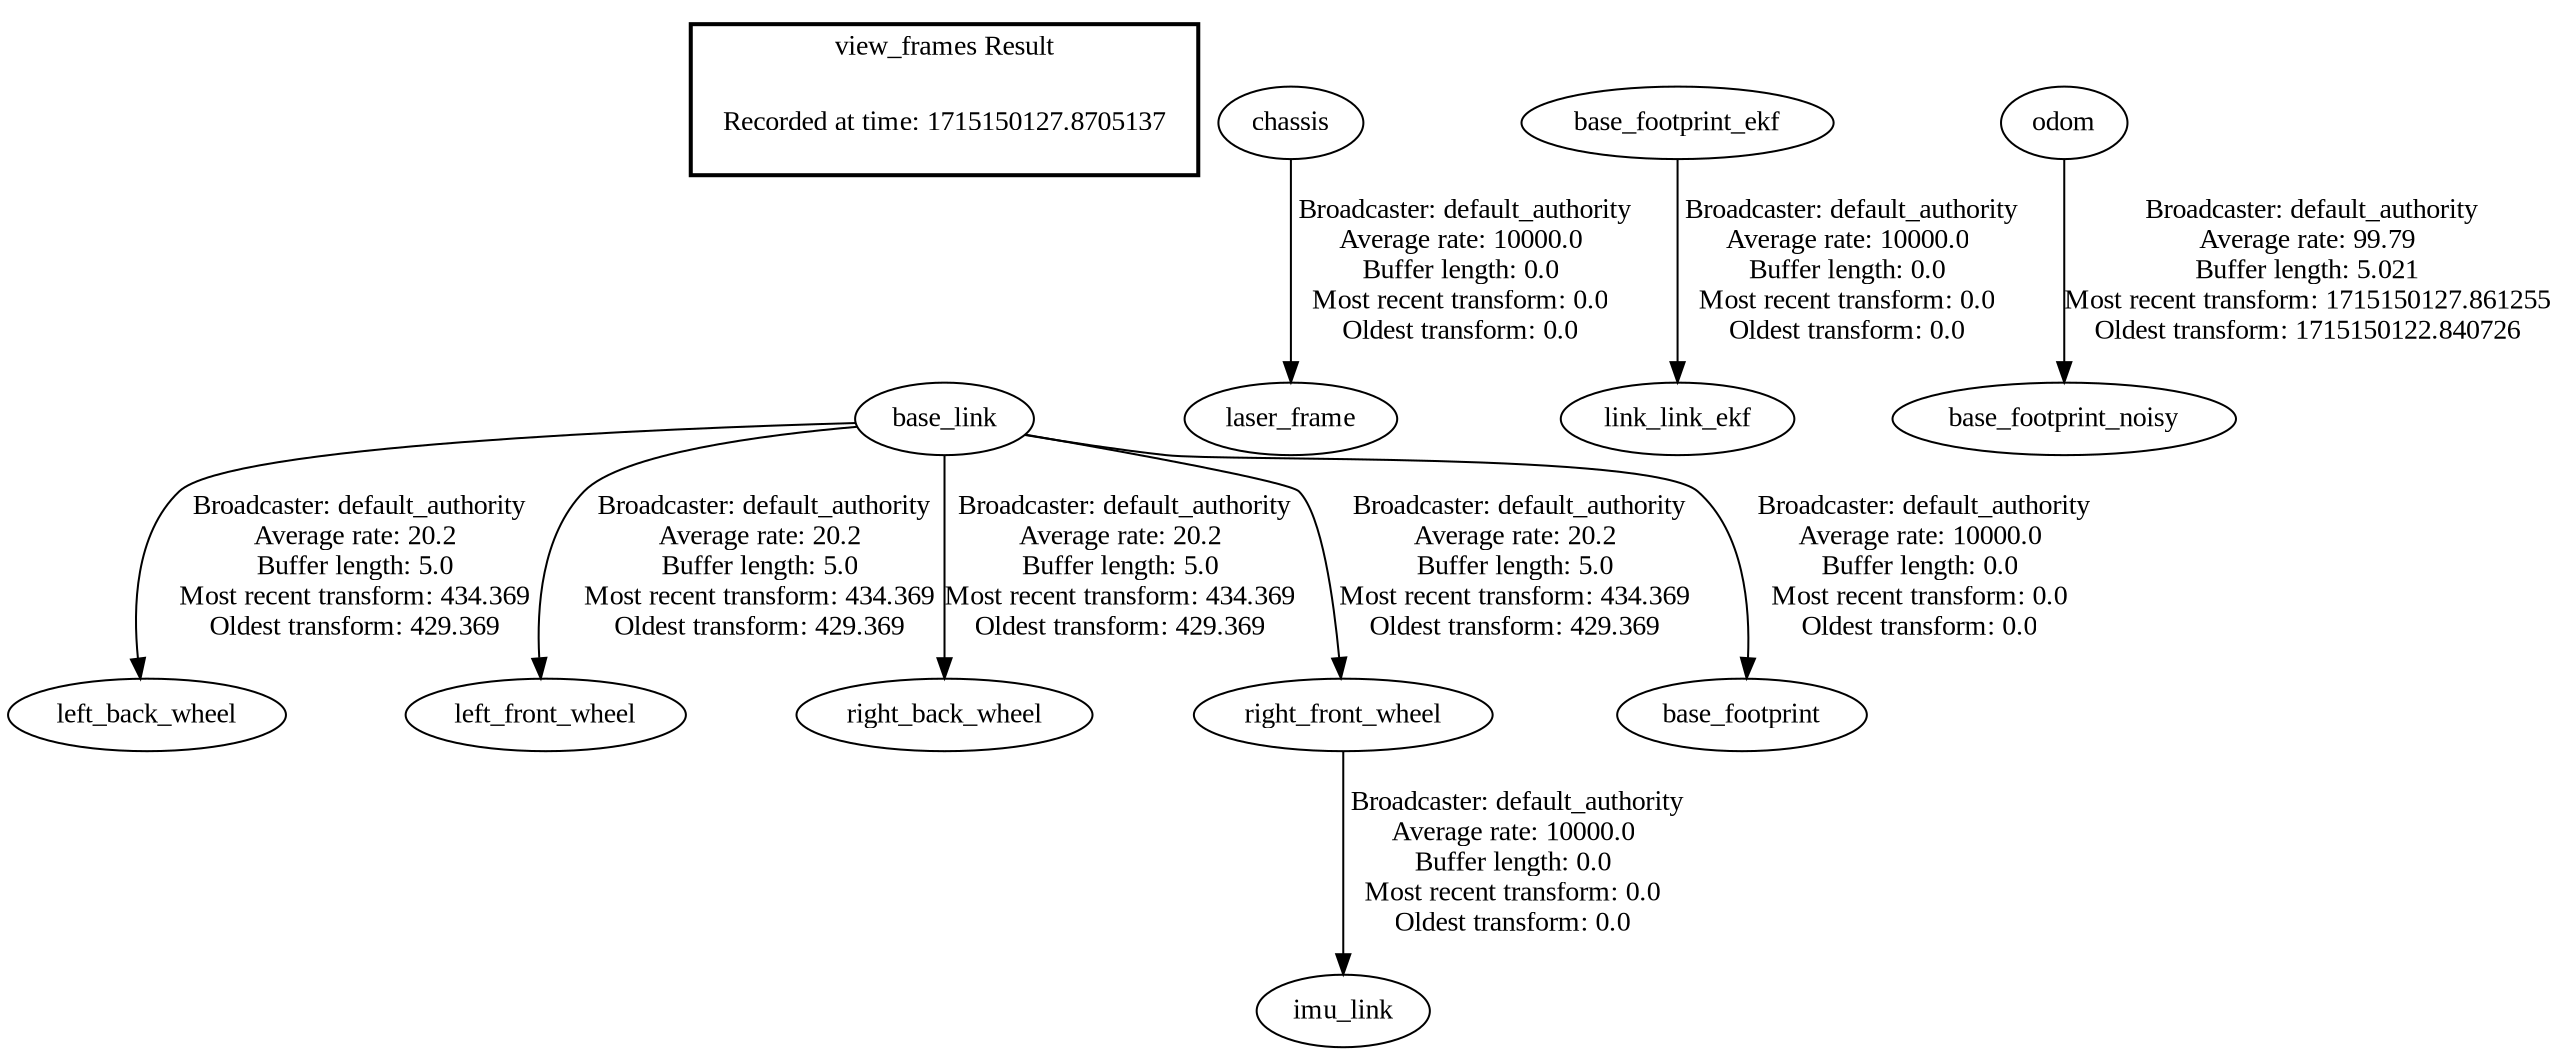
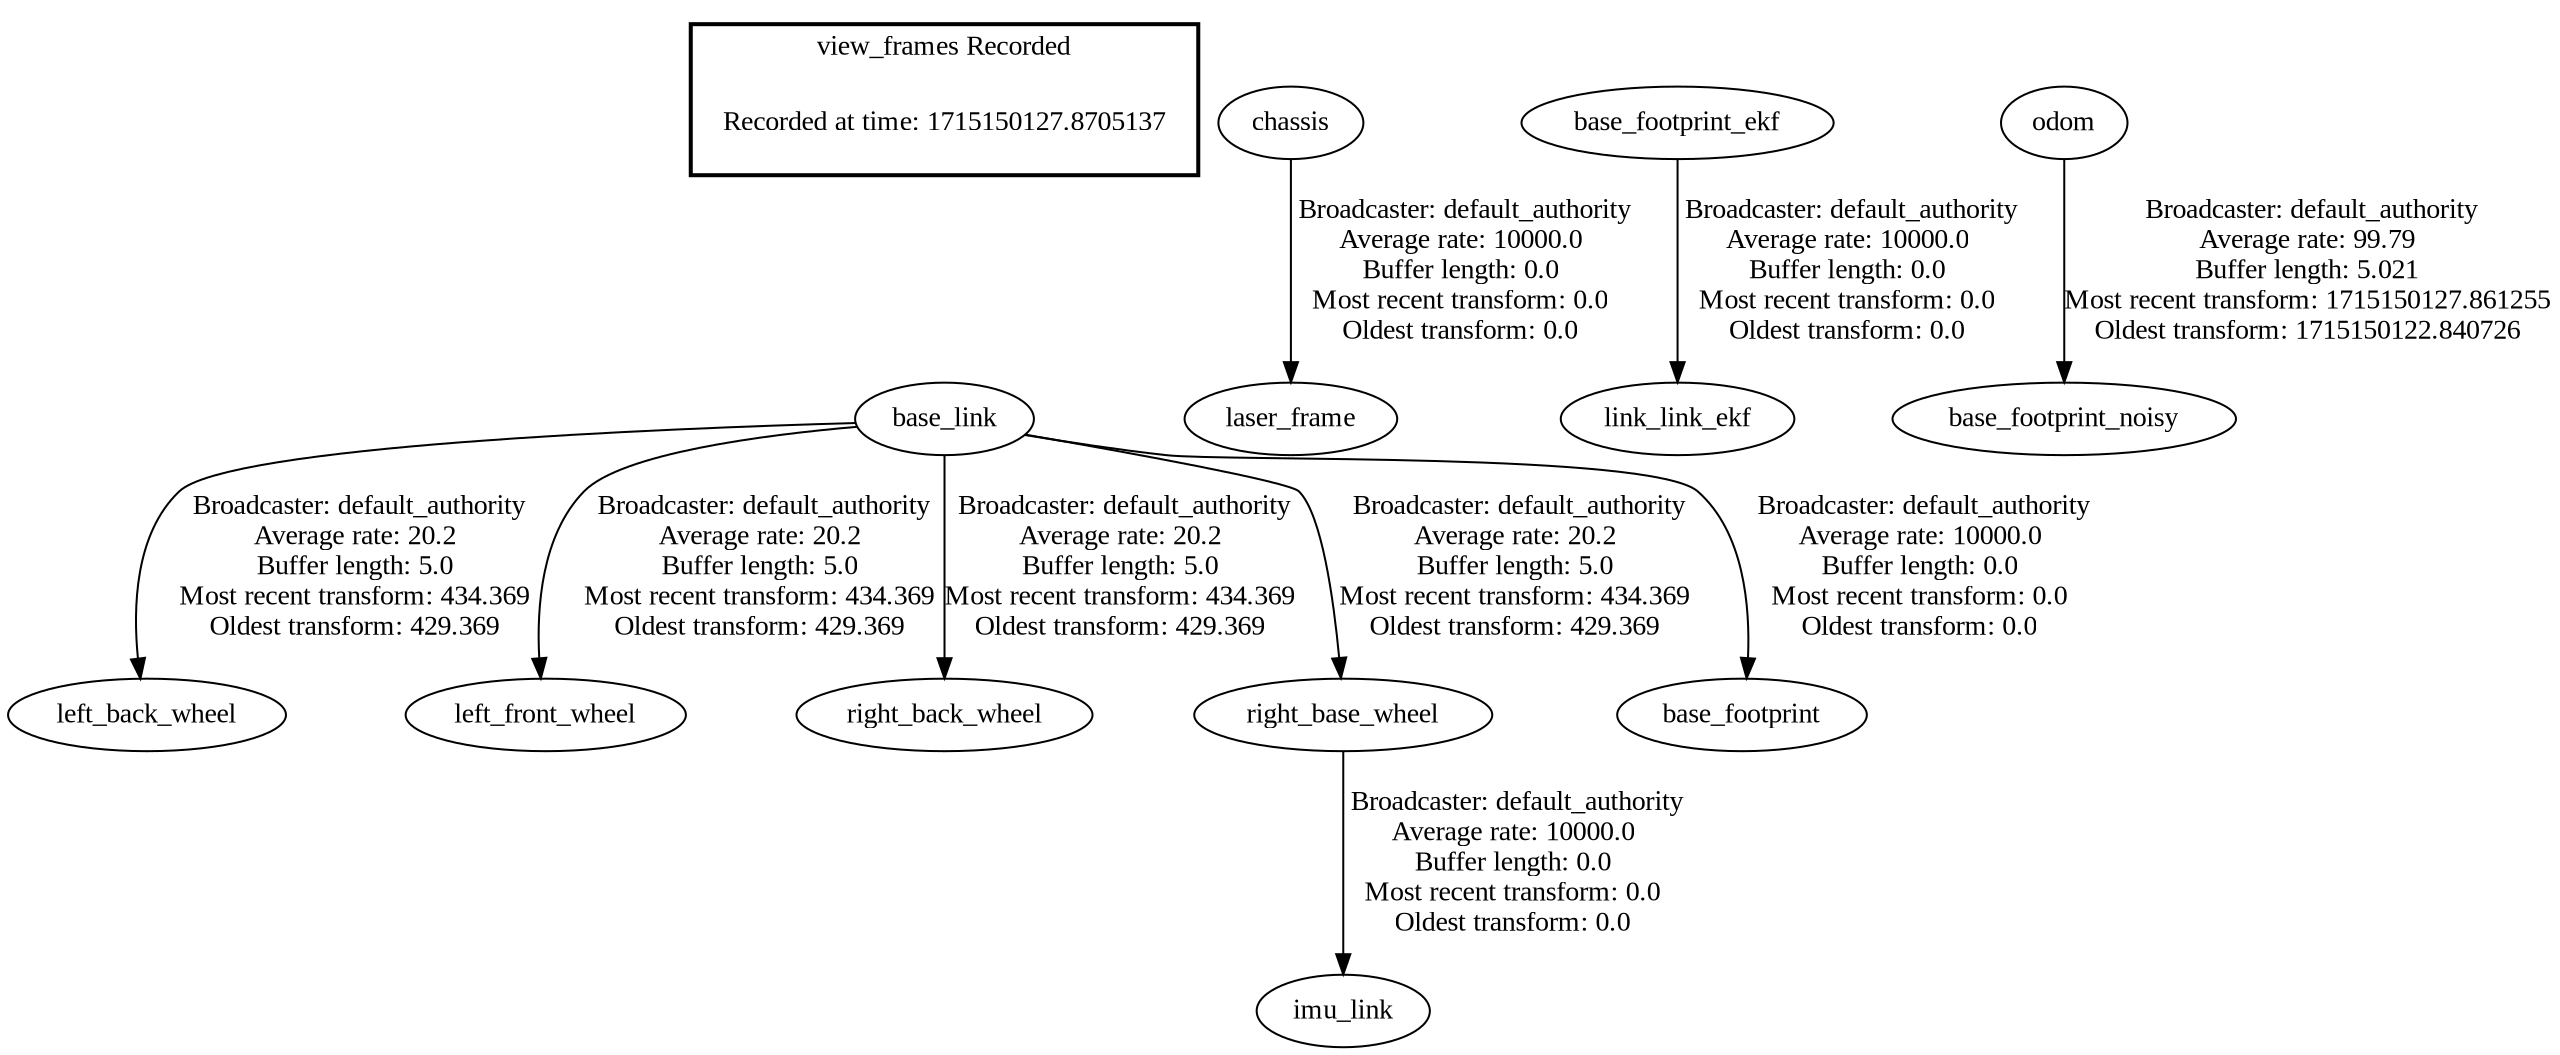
(945, 47) -> (945, 47)
(1343, 715) -> (1343, 715)
